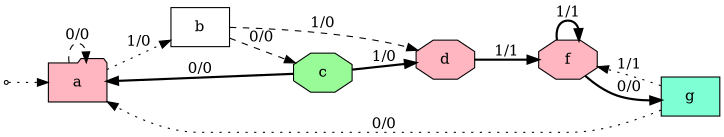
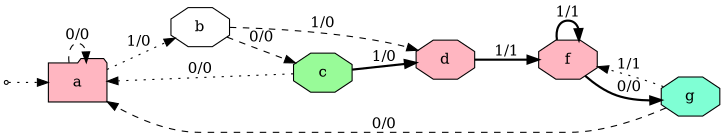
(200, 27) -> (200, 27)
(206, 77) -> (206, 77)
(691, 97) -> (691, 97)
(388, 132) -> (391, 132)
